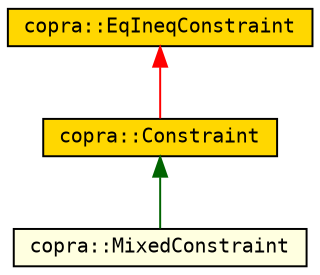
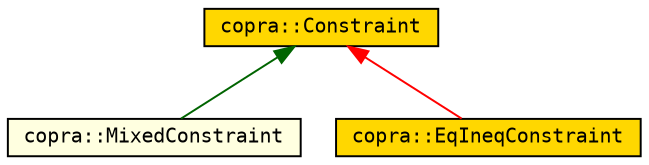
(160, 93) -> (413, 88)
